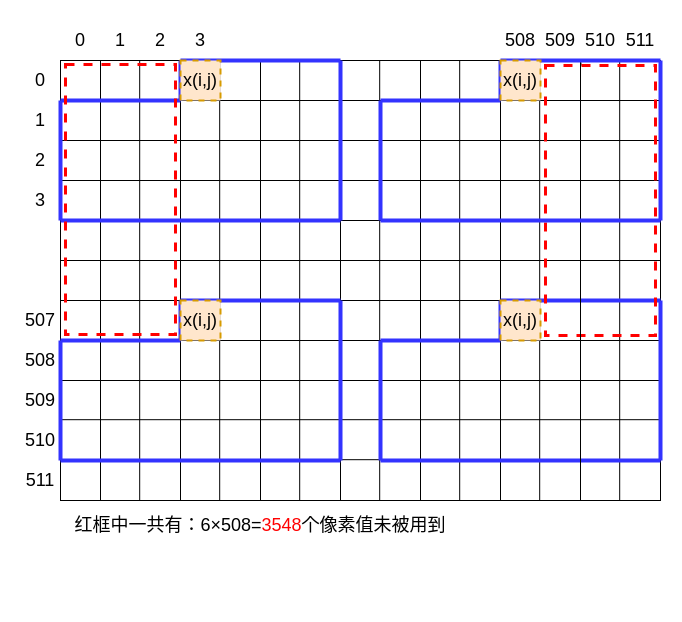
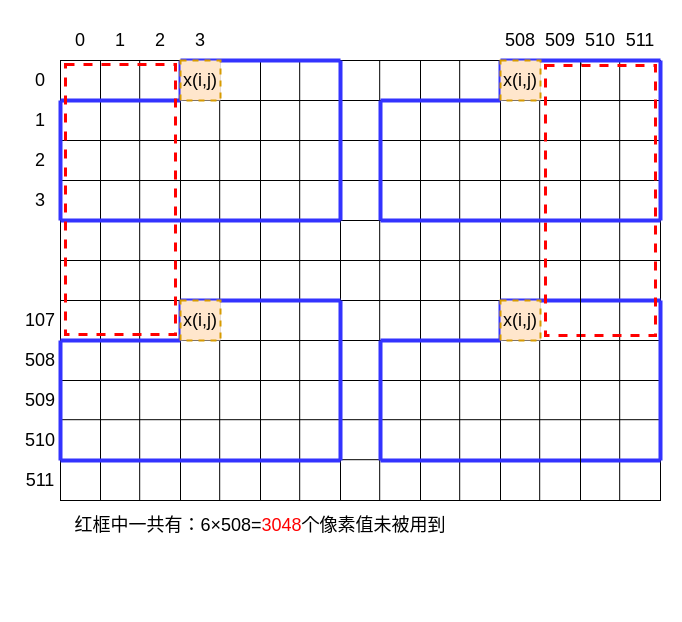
(41, 321) -> (41, 321)
(261, 526) -> (261, 526)
